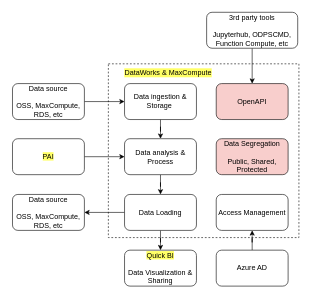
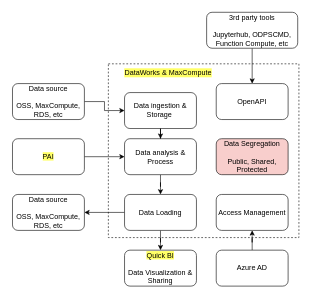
(161, 102) -> (161, 111)
(252, 102) -> (252, 102)
